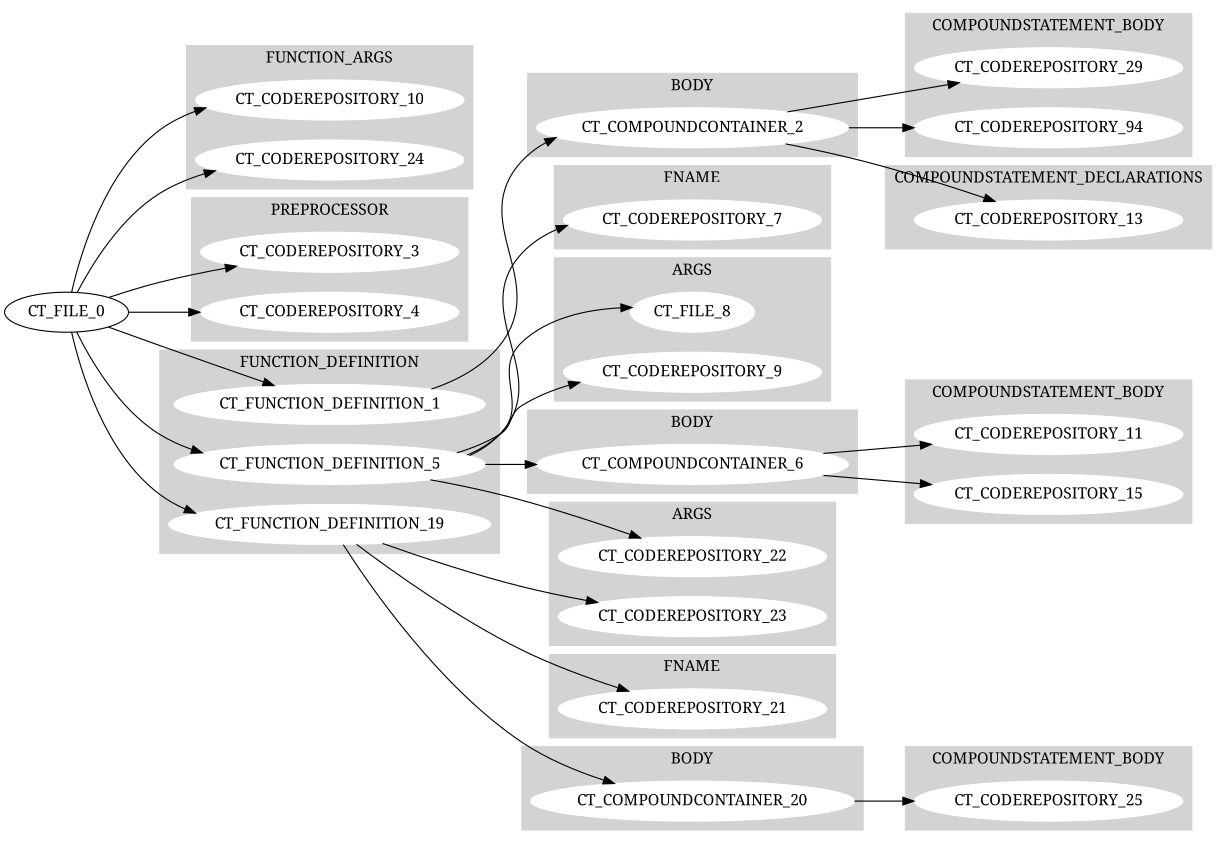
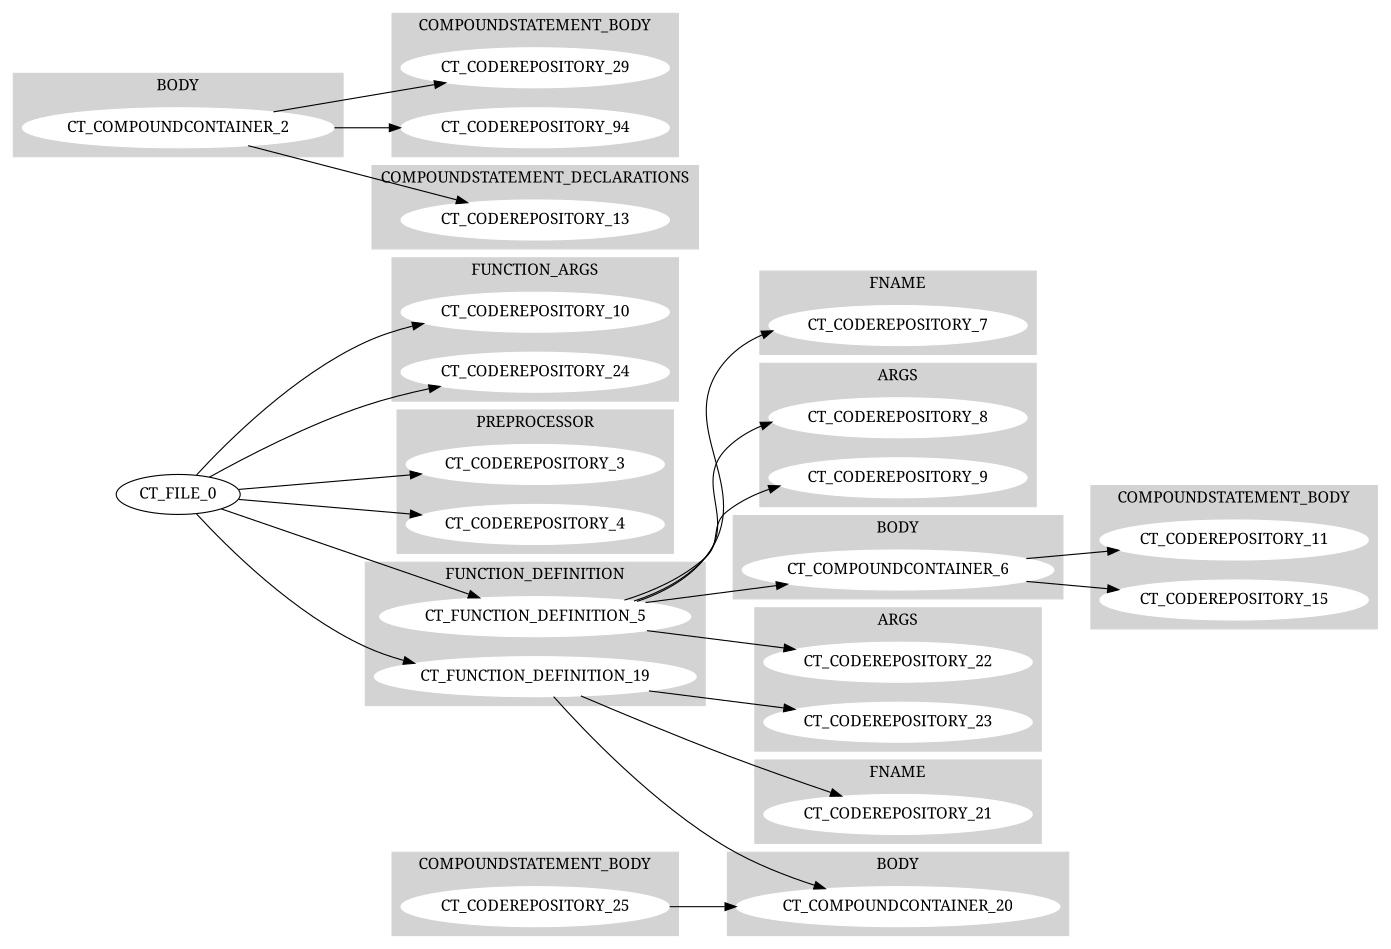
(692, 312) -> (898, 418)
(330, 404) -> none
(879, 801) -> (697, 907)
